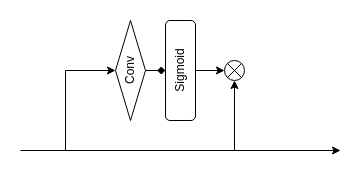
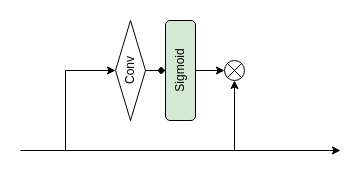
(181, 71) -> (181, 71)
